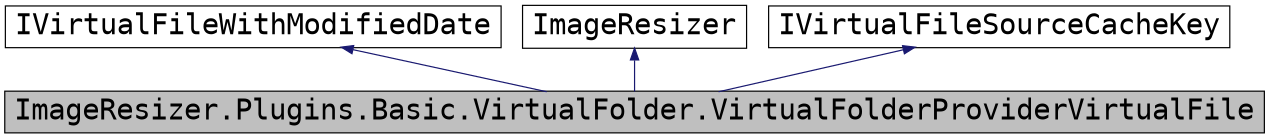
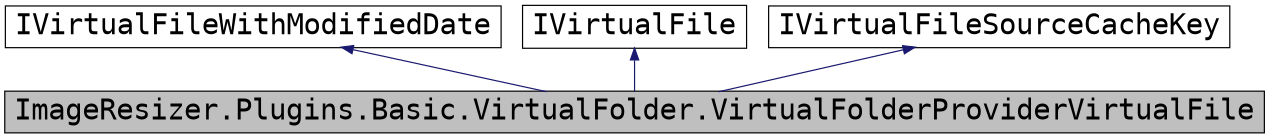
(635, 27) -> (635, 27)
